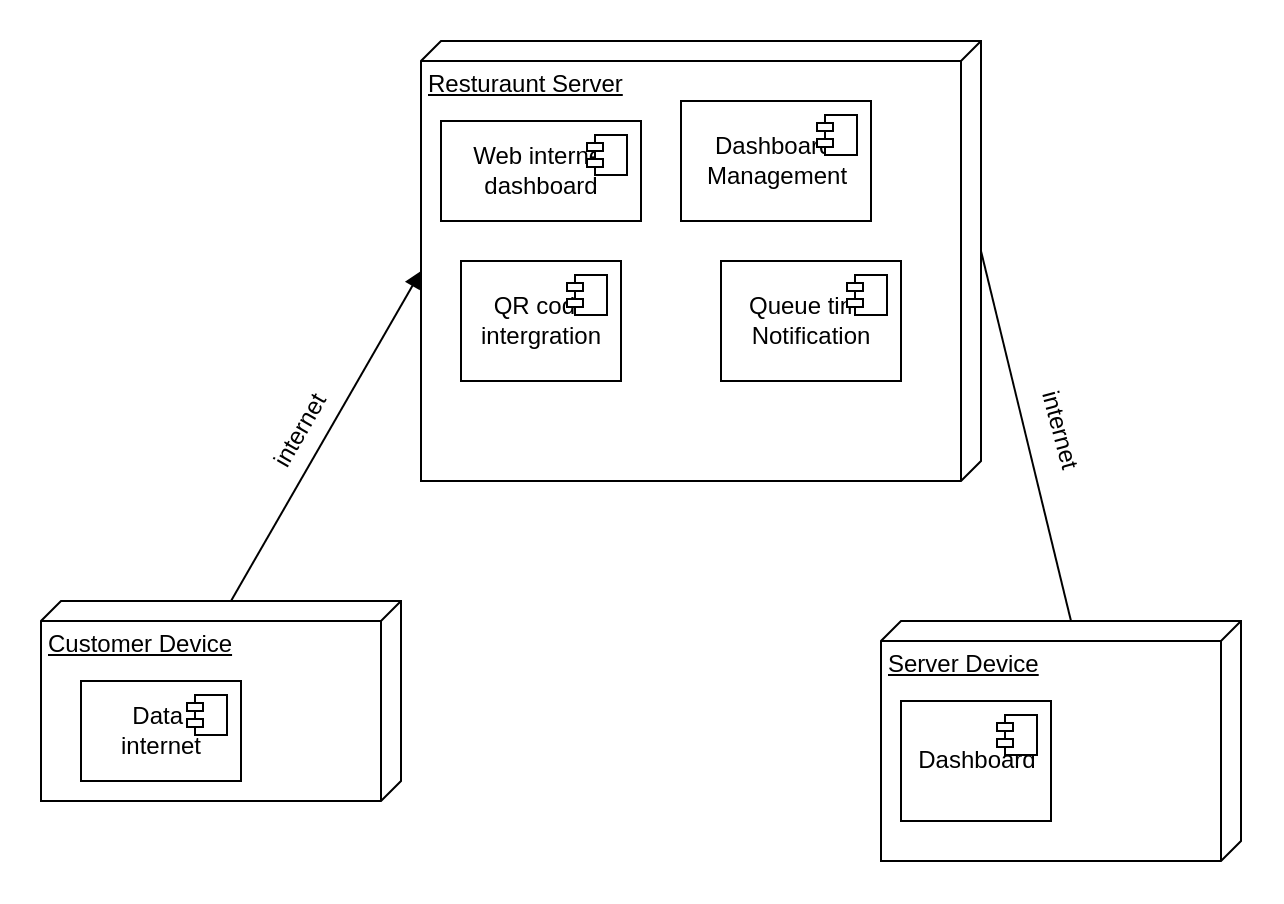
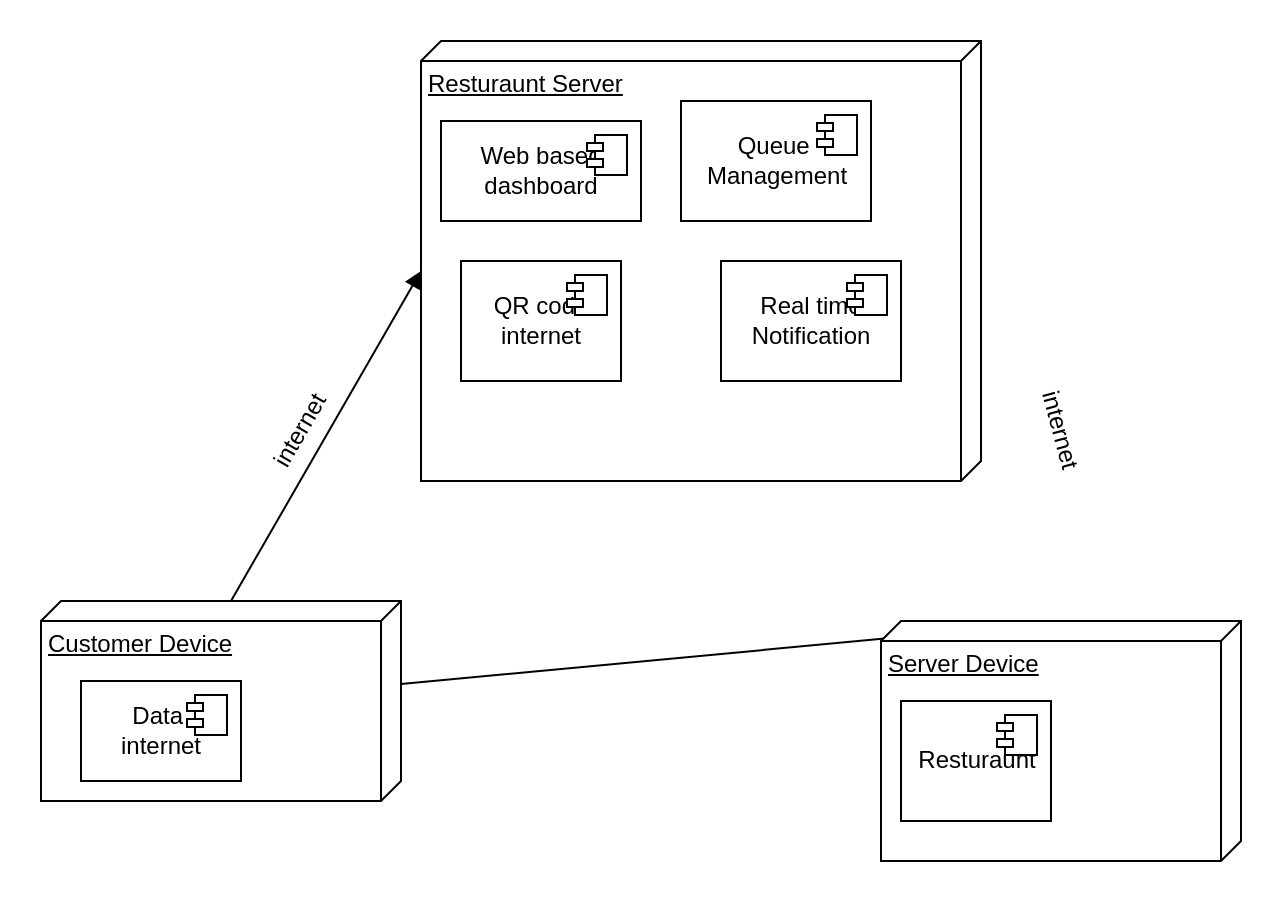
(778, 161) -> (778, 161)
(542, 171) -> (542, 171)
(542, 321) -> (542, 321)
(812, 321) -> (812, 321)
(1026, 436) -> (642, 661)
(978, 761) -> (978, 761)
